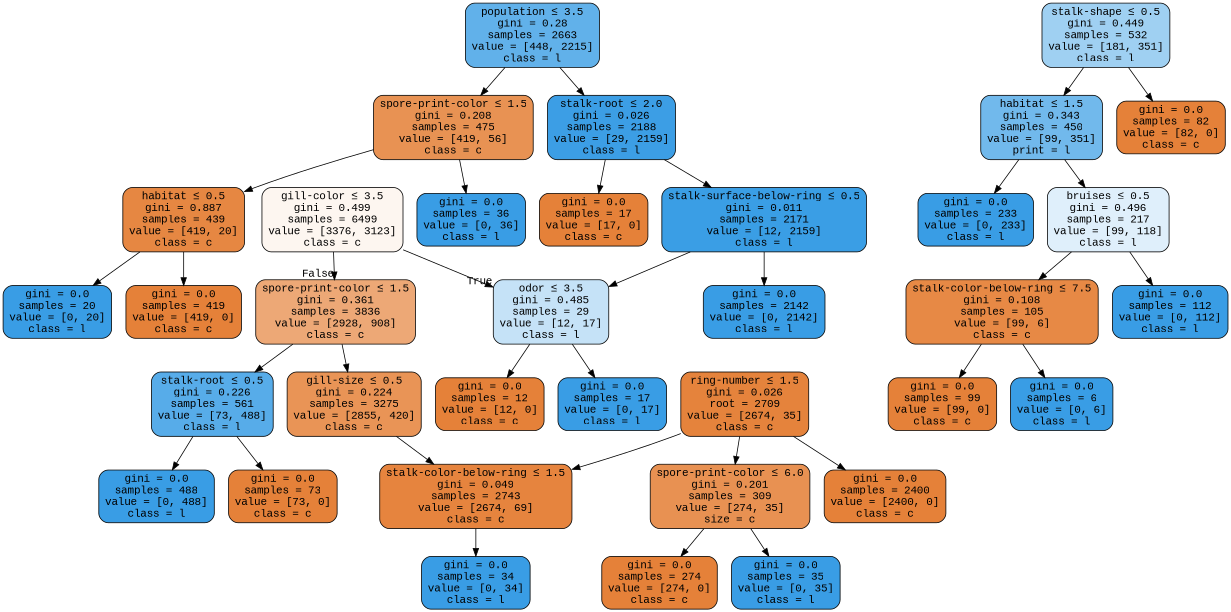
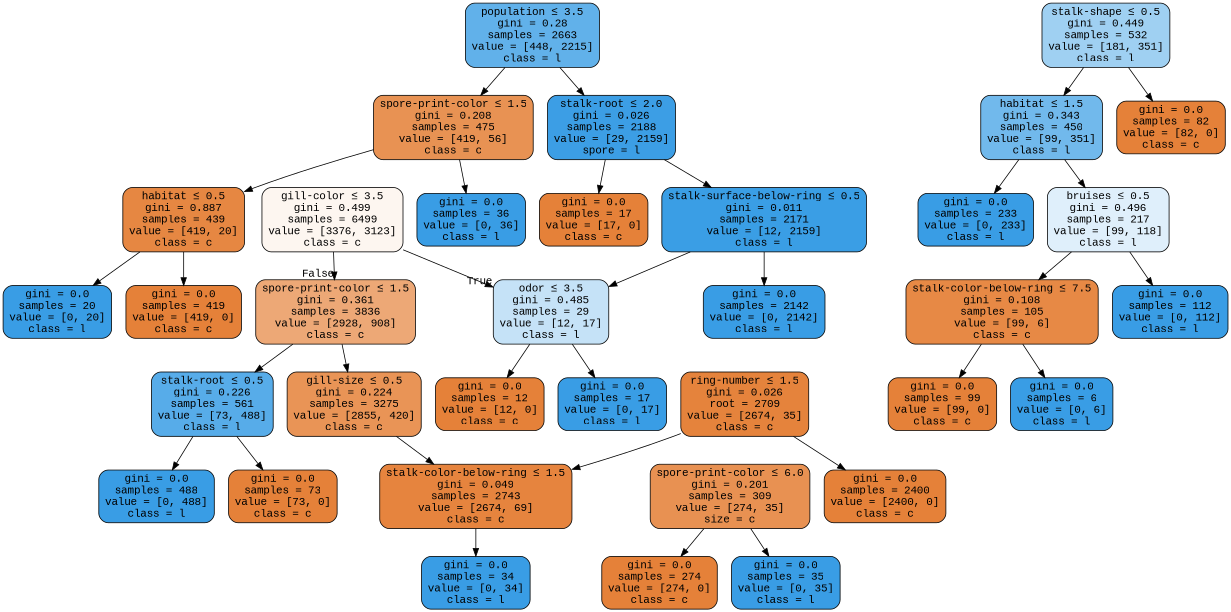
(611, 150) -> (611, 150)
(1042, 150) -> (1042, 150)
(738, 446) -> none
